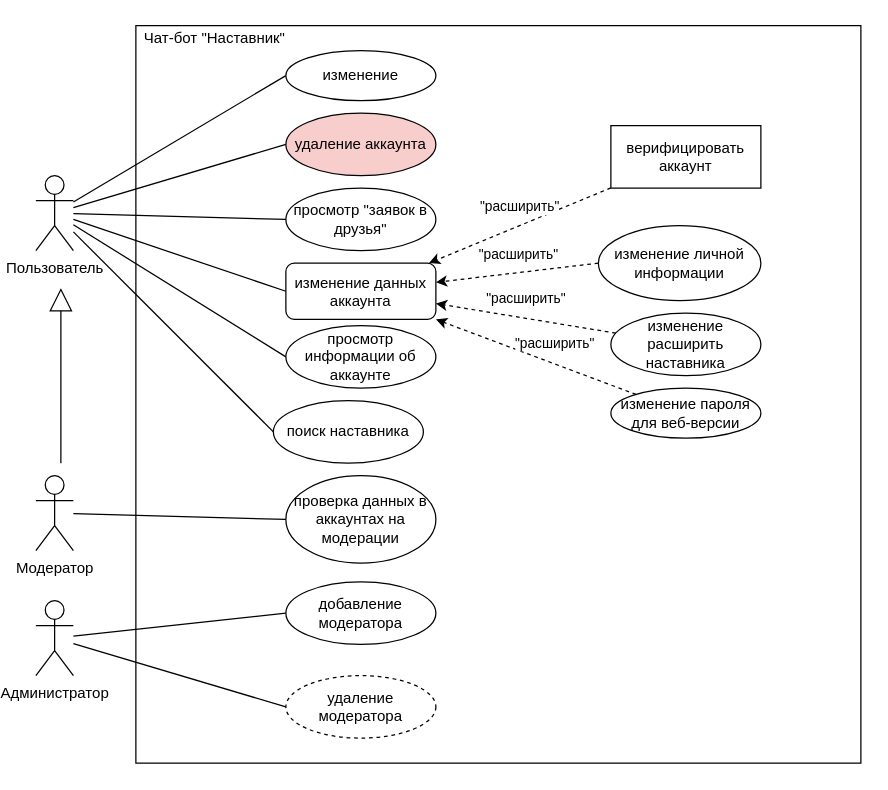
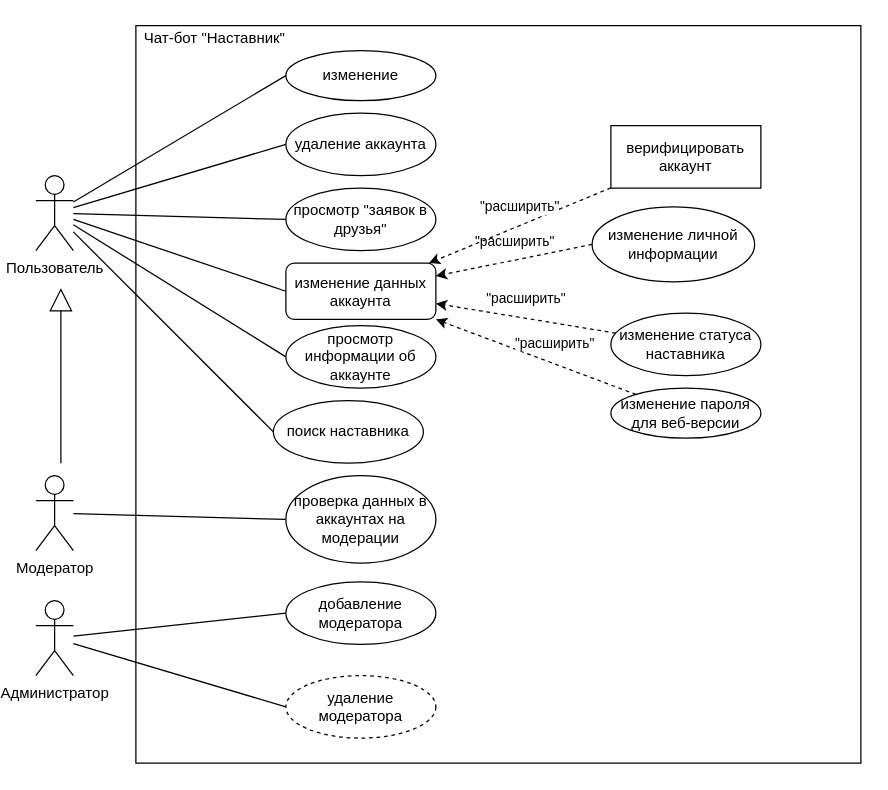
(361, 144) -> (361, 144)
(679, 263) -> (673, 244)
(686, 344) -> (686, 344)
